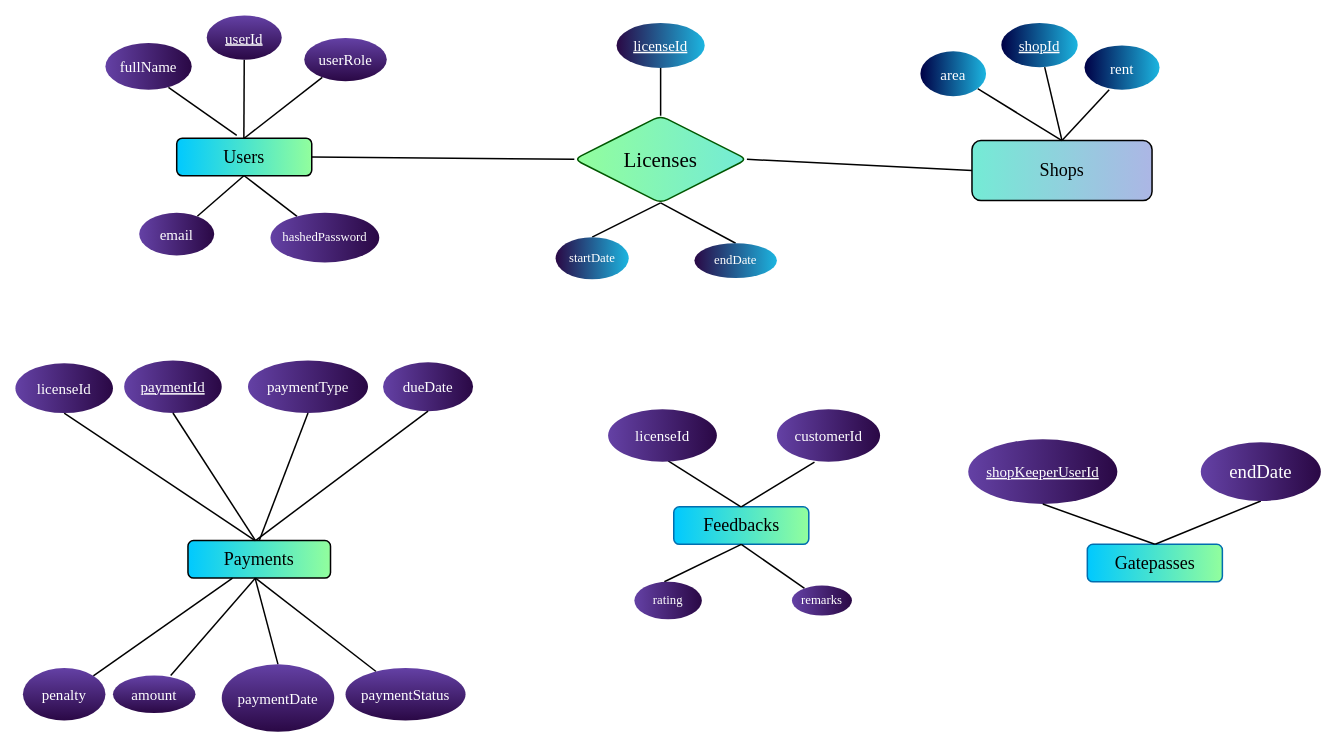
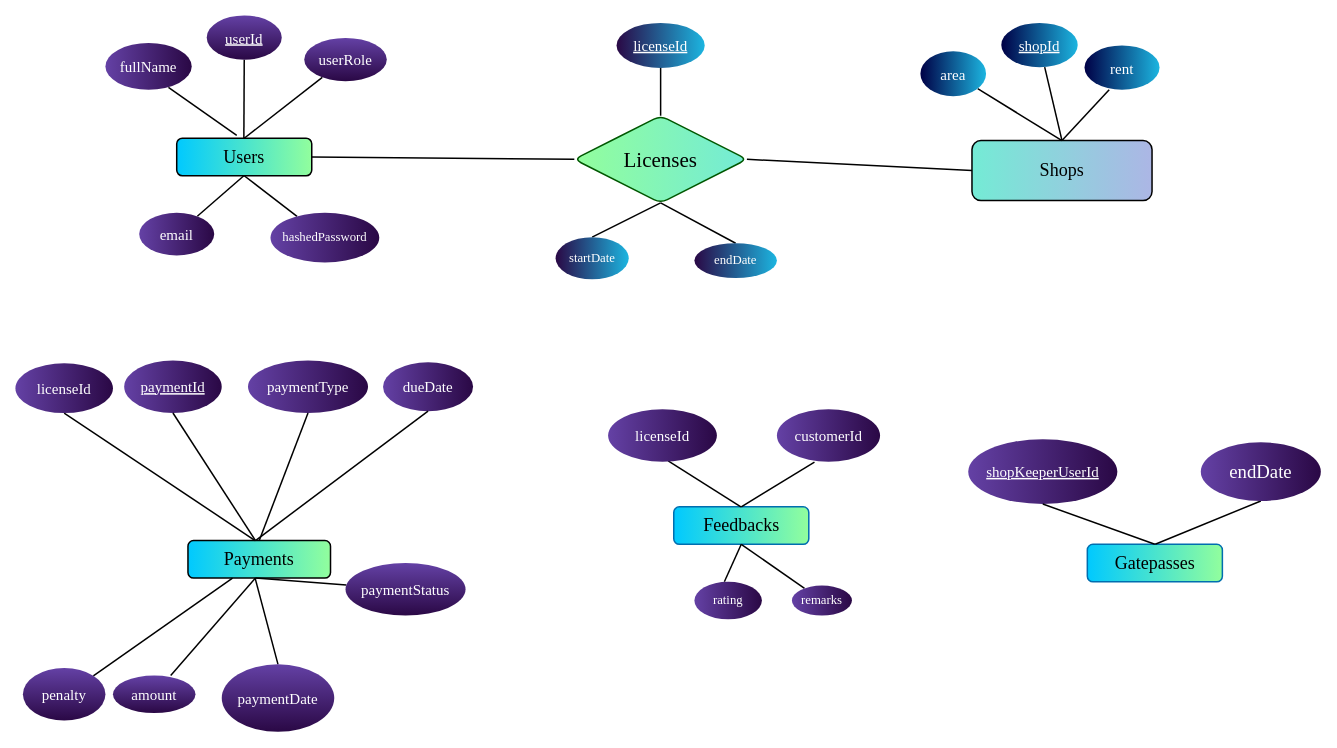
(668, 600) -> (728, 600)
(405, 694) -> (405, 589)
